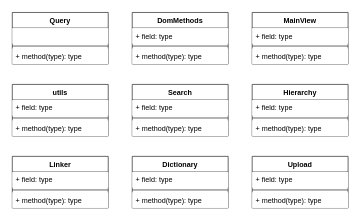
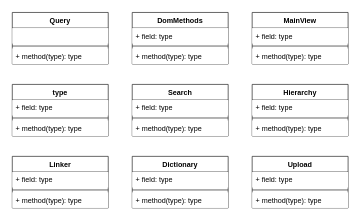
(60, 92) -> (60, 92)
